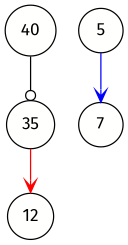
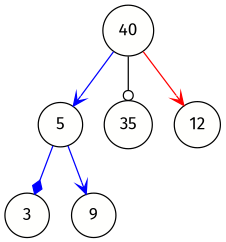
none -> (97, 74)
(101, 125) -> (94, 215)
(31, 164) -> (160, 74)
none -> (27, 215)
